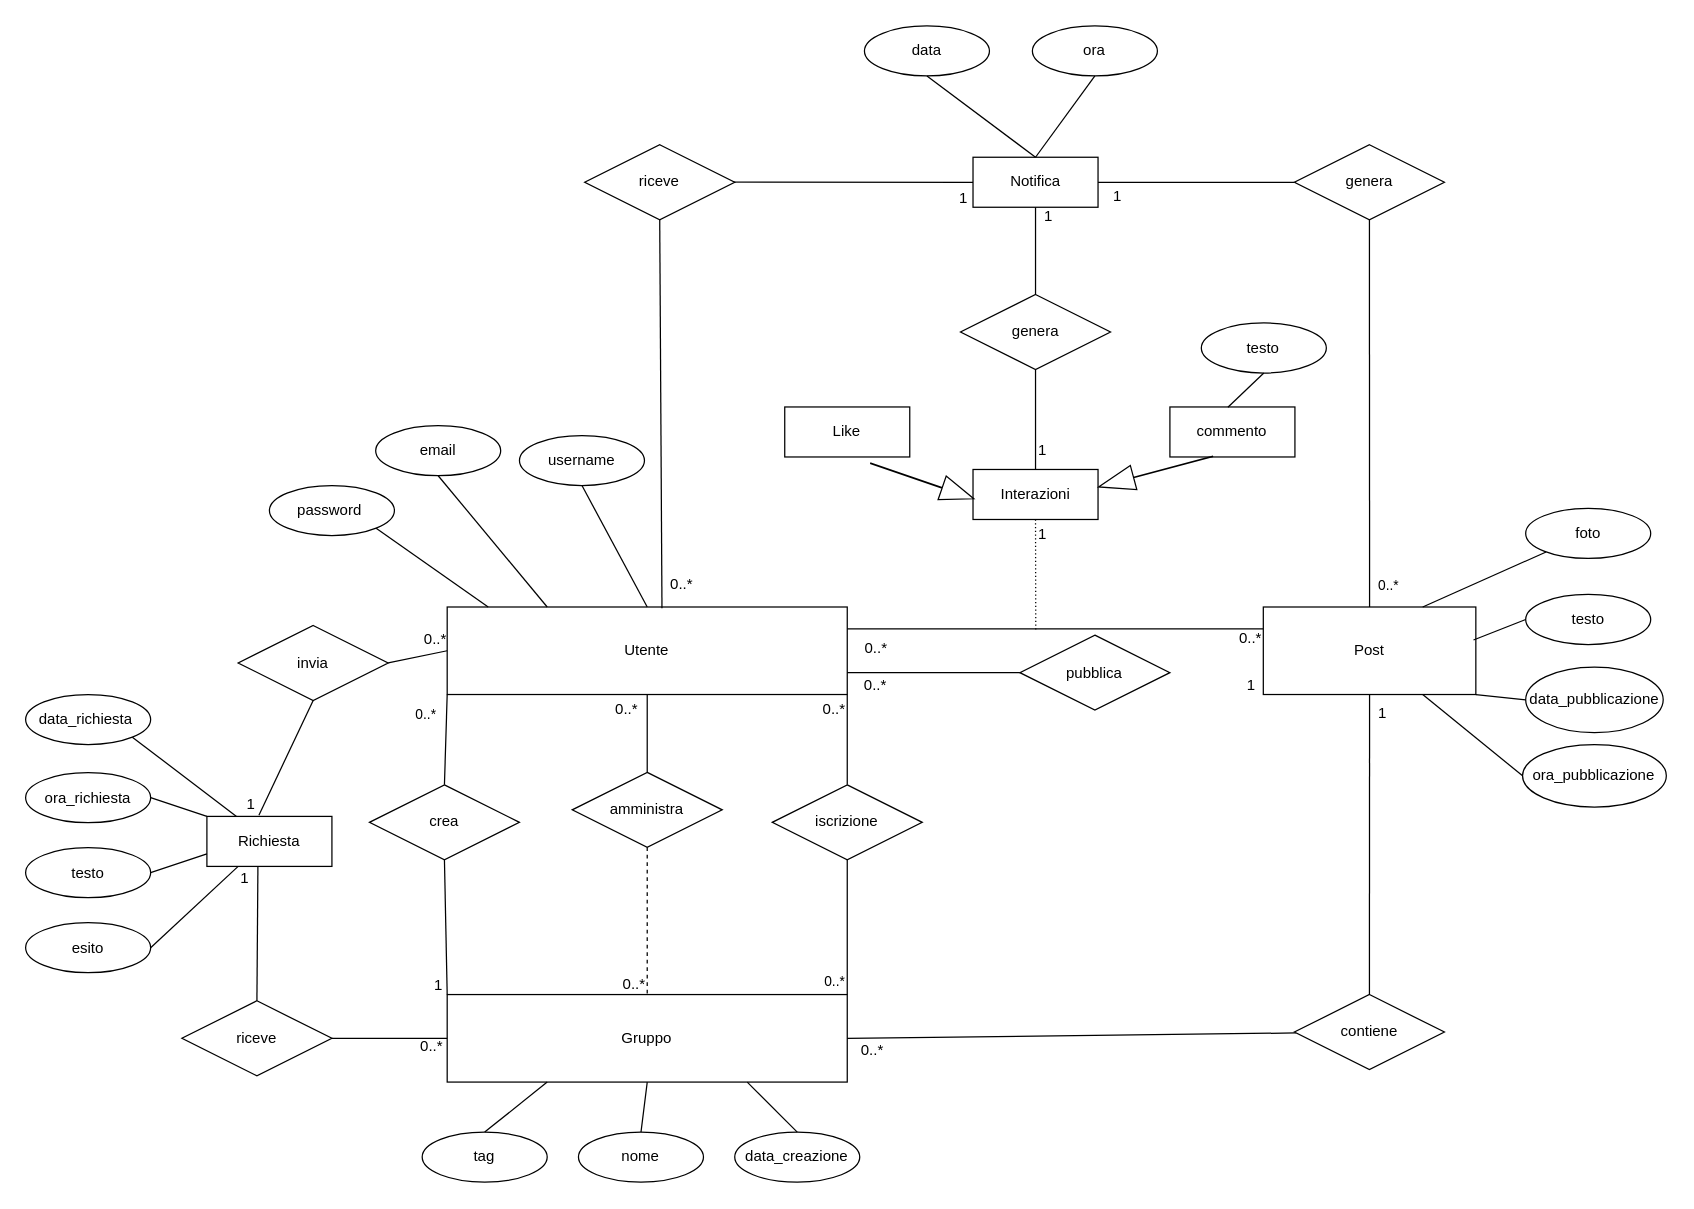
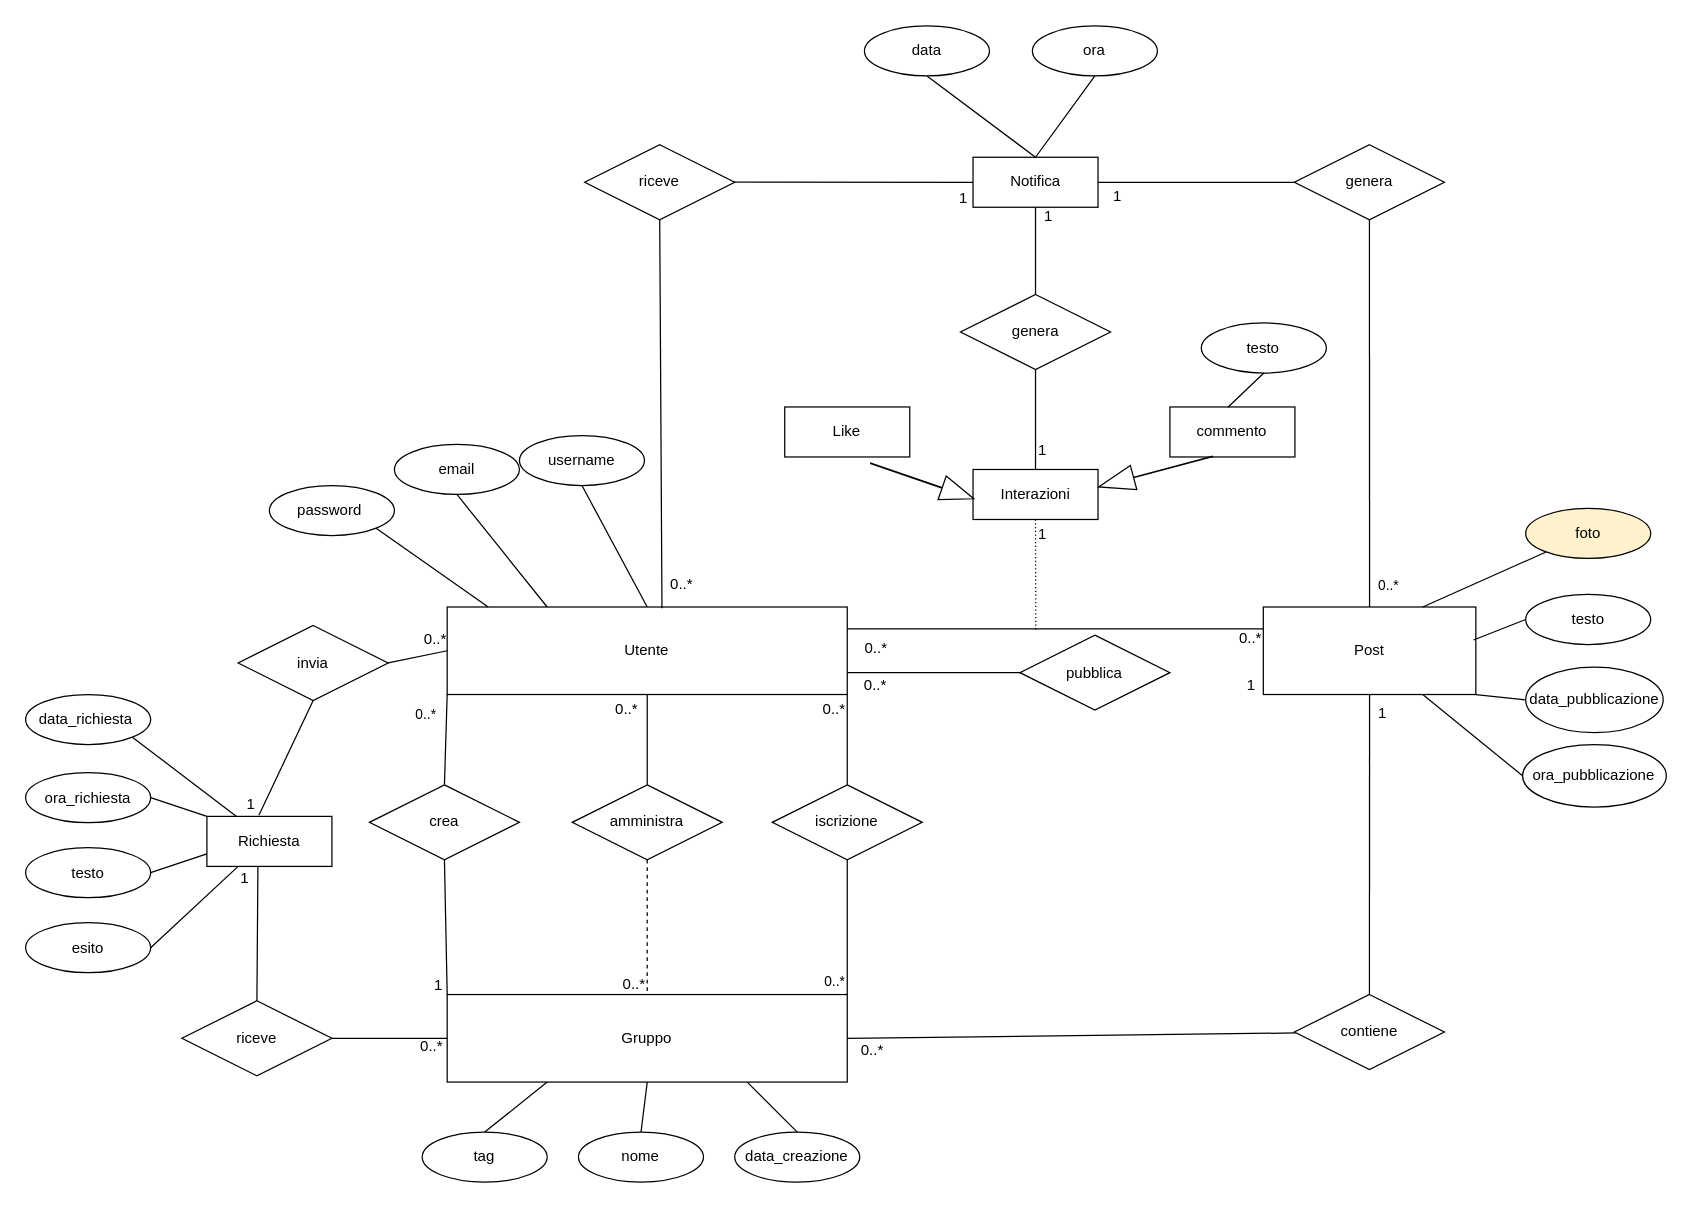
(438, 451) -> (457, 469)
(1588, 533) -> (1588, 533)
(647, 810) -> (647, 822)
